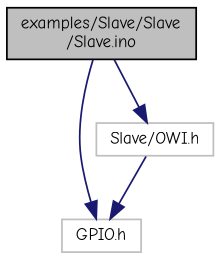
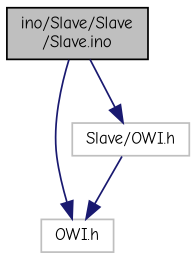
(102, 34) -> (77, 34)
(102, 236) -> (77, 236)
